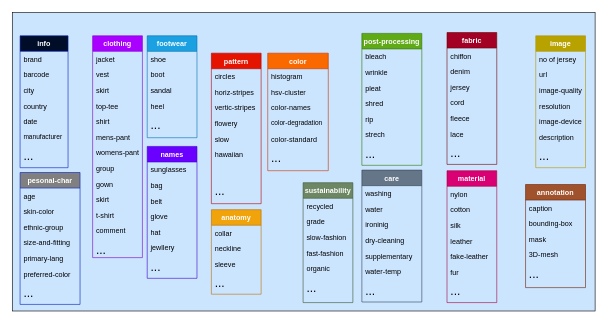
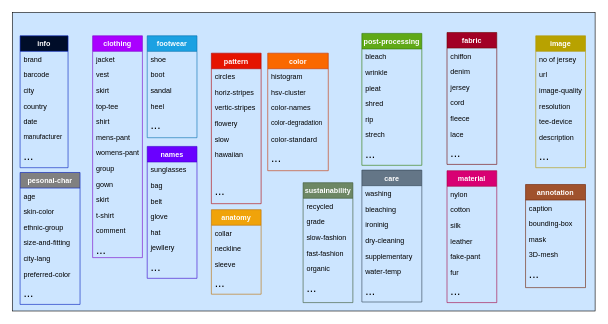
(562, 122) -> (559, 122)
(375, 209) -> (382, 209)
(474, 257) -> (469, 257)
(46, 259) -> (40, 259)
